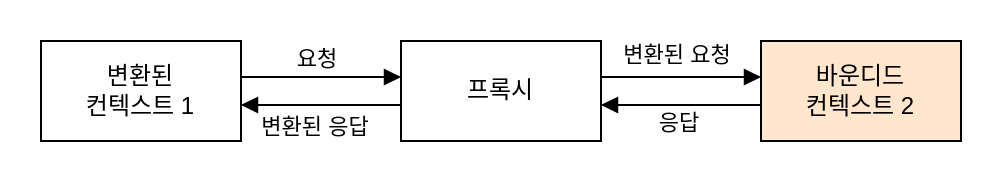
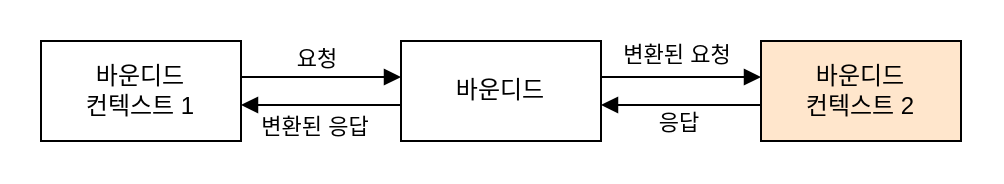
(141, 91) -> (141, 91)
(501, 91) -> (501, 91)
